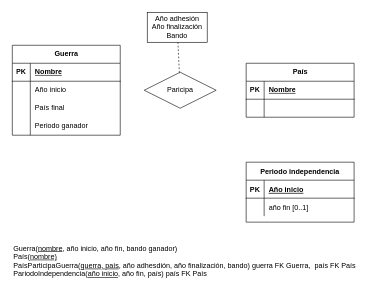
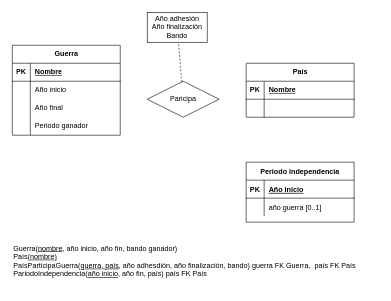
(180, 90) -> (183, 99)
(52, 108) -> (50, 108)
(292, 208) -> (299, 208)
